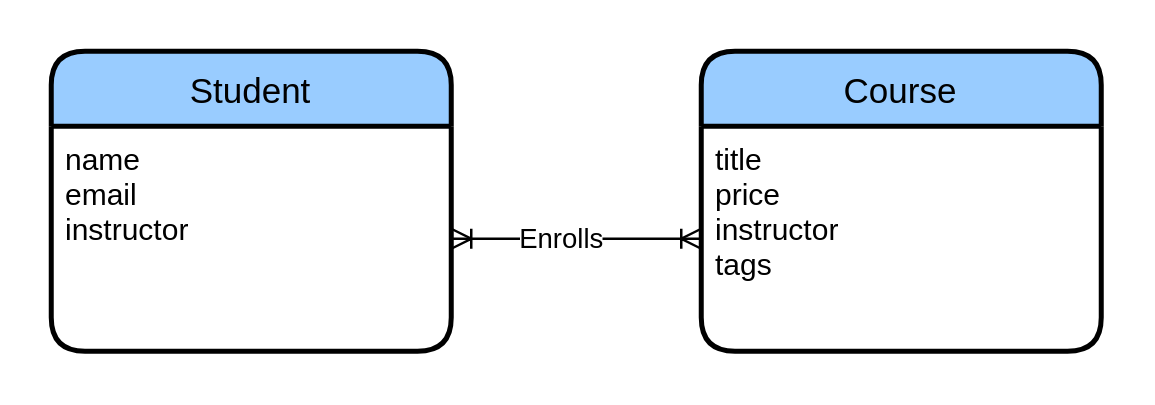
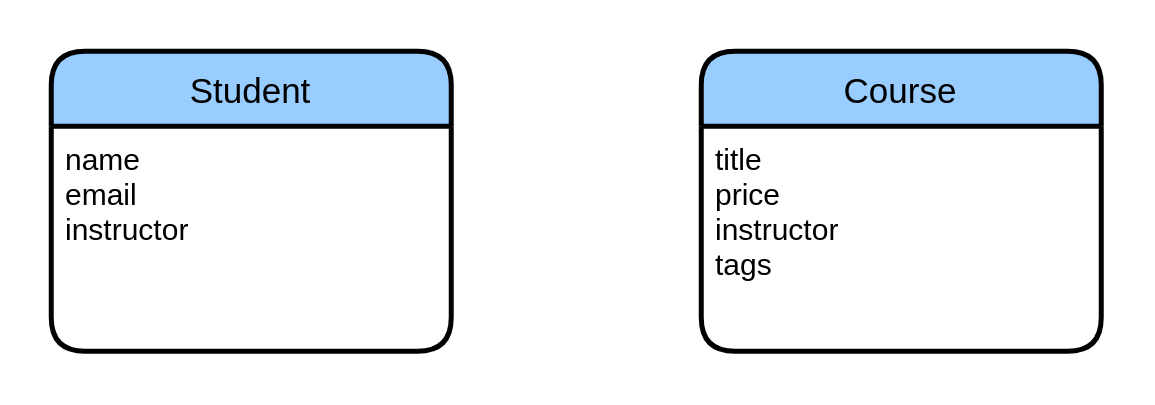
(576, 239) -> none
